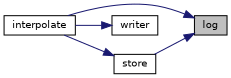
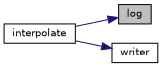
(135, 64) -> none
